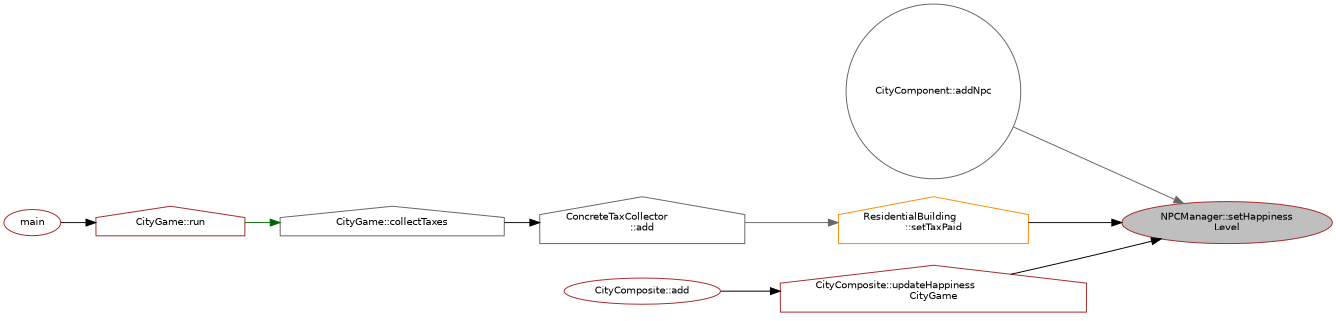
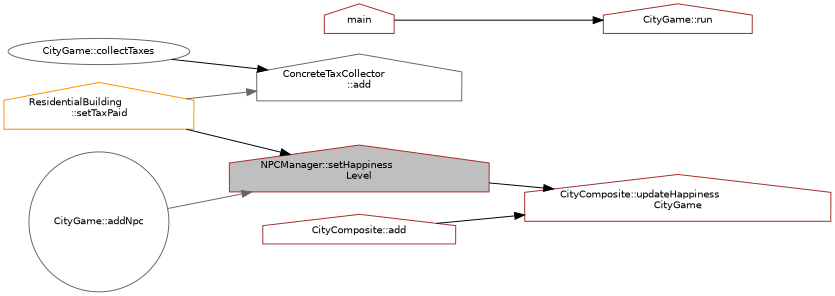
(933, 91) -> (99, 222)
(32, 223) -> (359, 20)
(257, 223) -> none
(392, 223) -> (99, 52)
(787, 223) -> (217, 95)
(1227, 223) -> (359, 171)
(1081, 258) -> (516, 185)
(642, 291) -> (359, 231)
